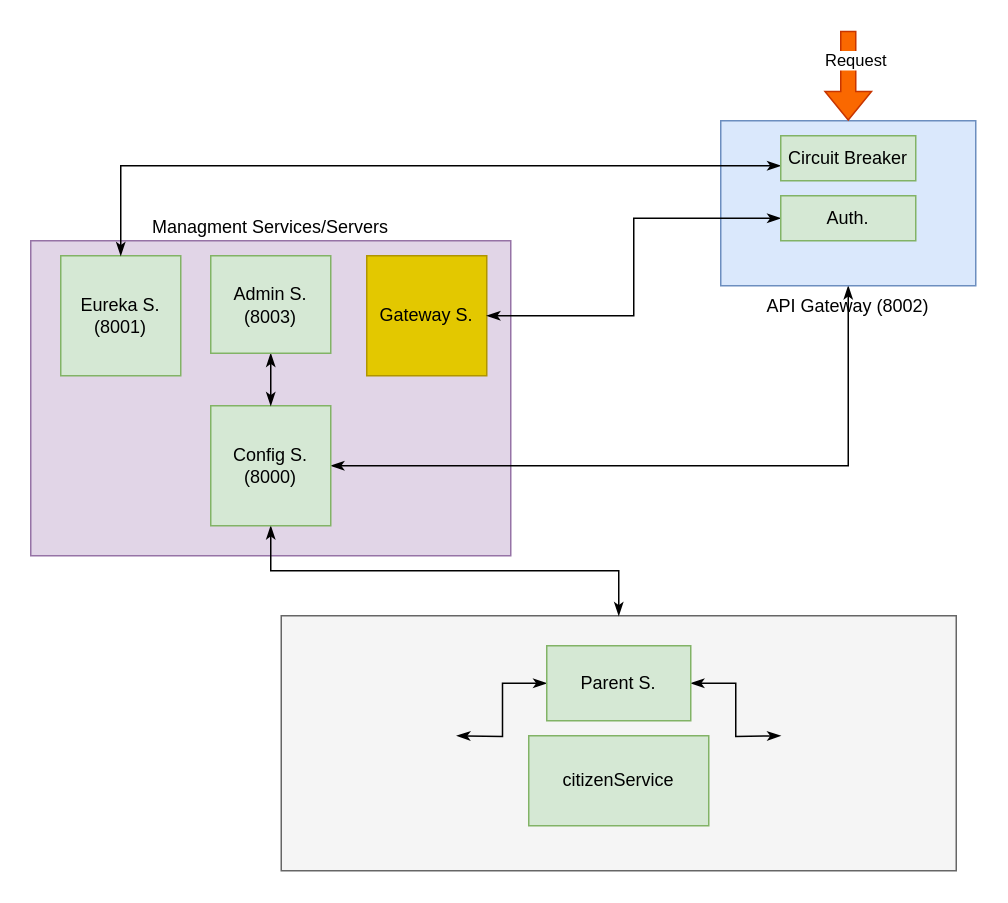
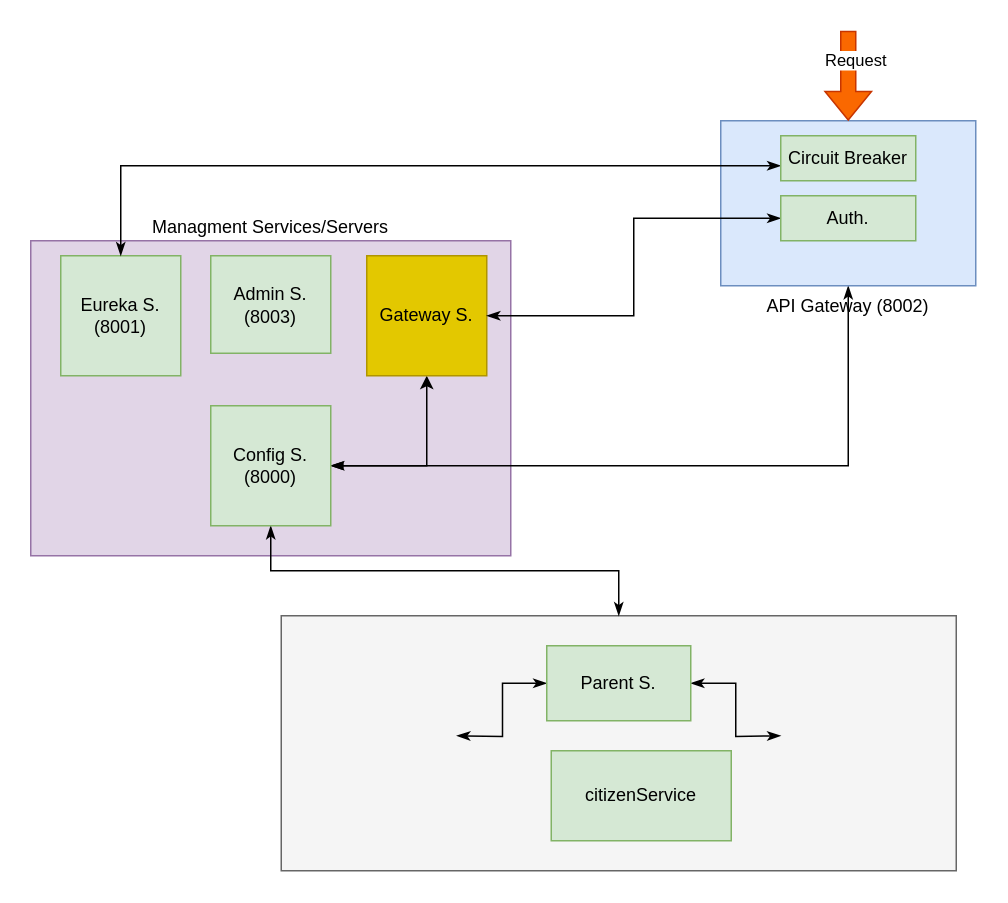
(271, 380) -> none
none -> (427, 425)
(619, 781) -> (641, 796)
